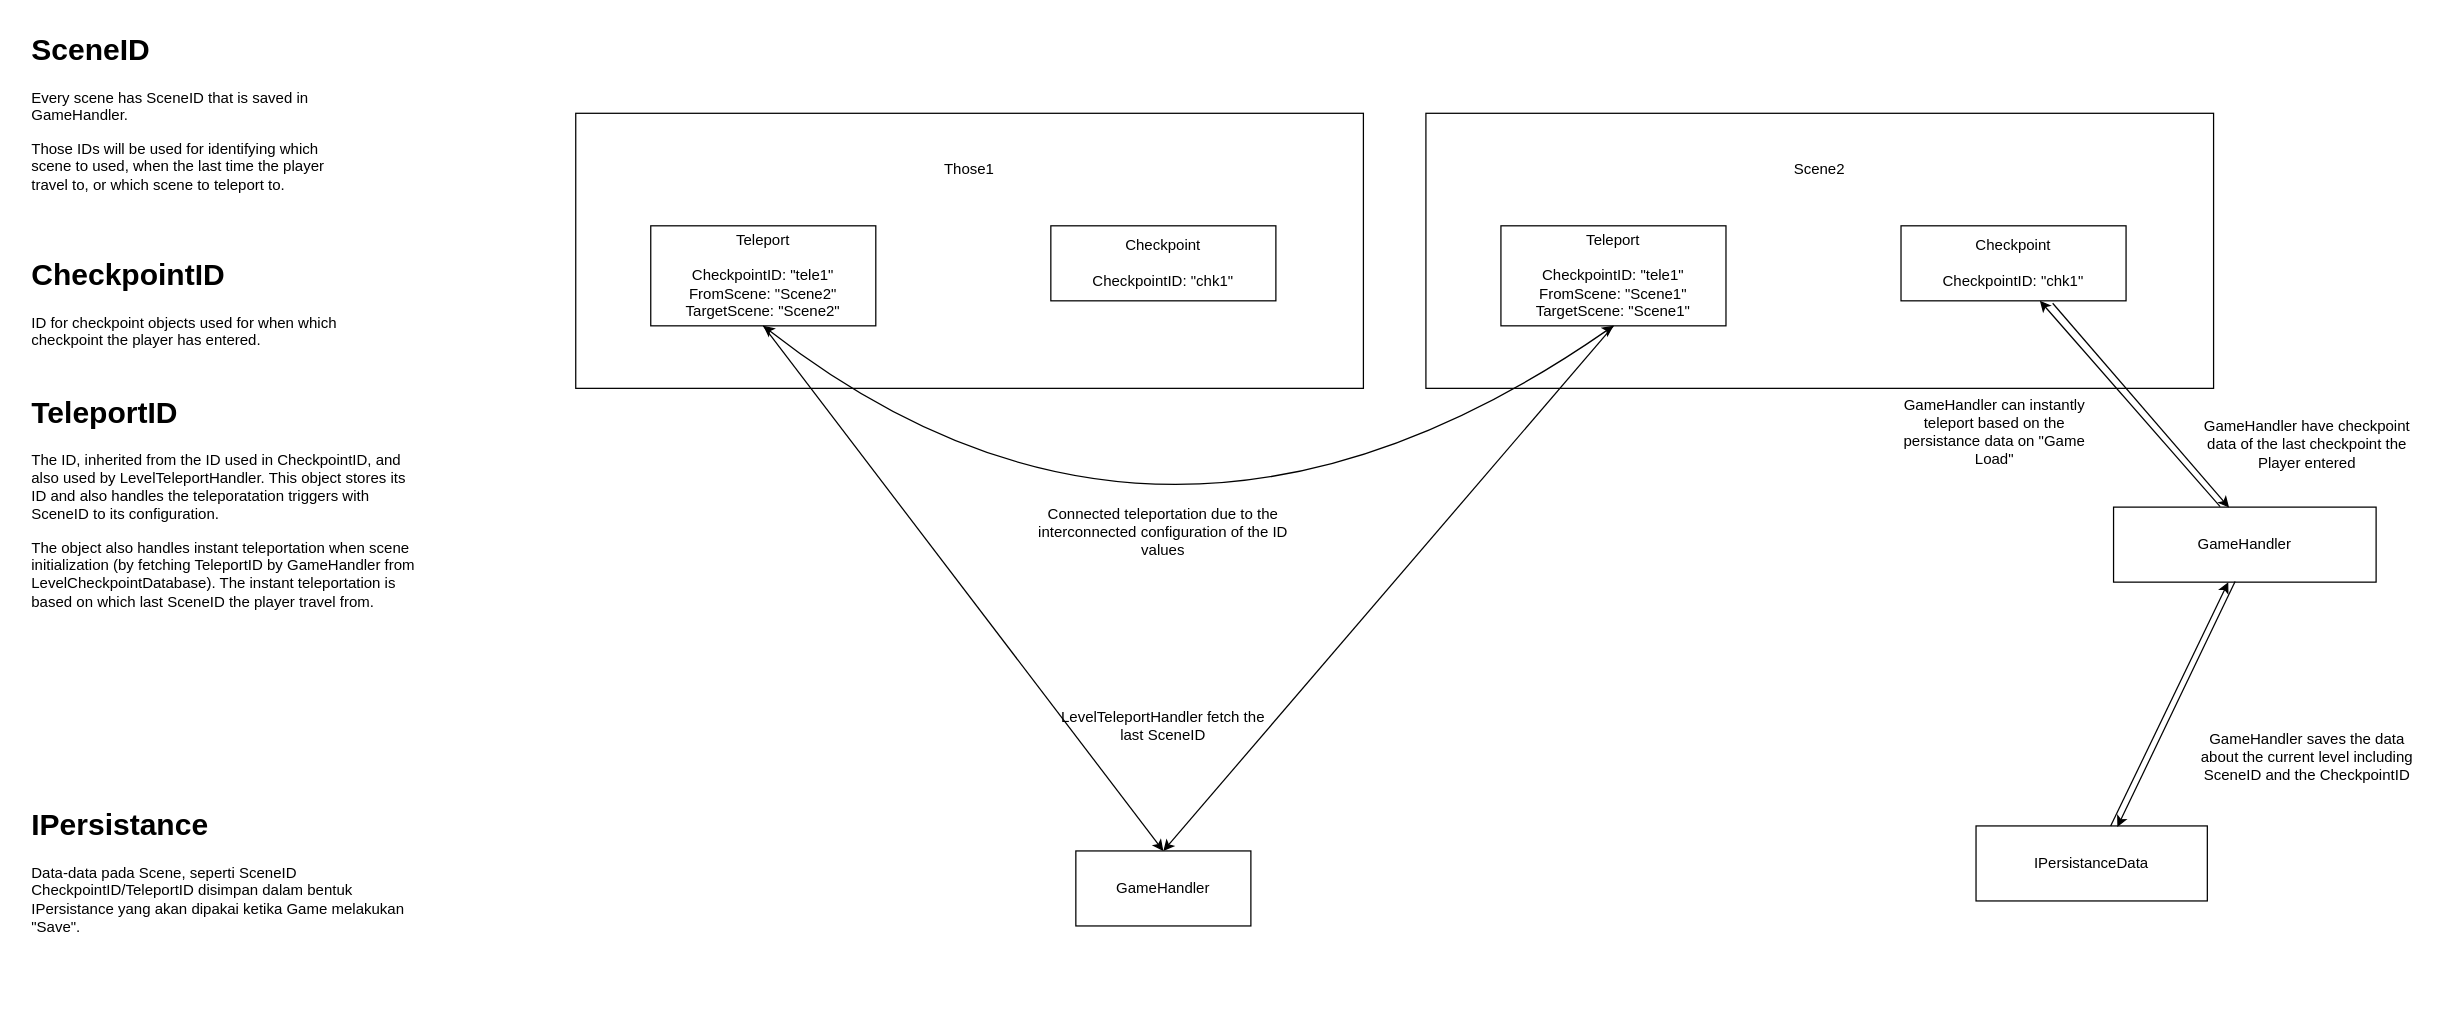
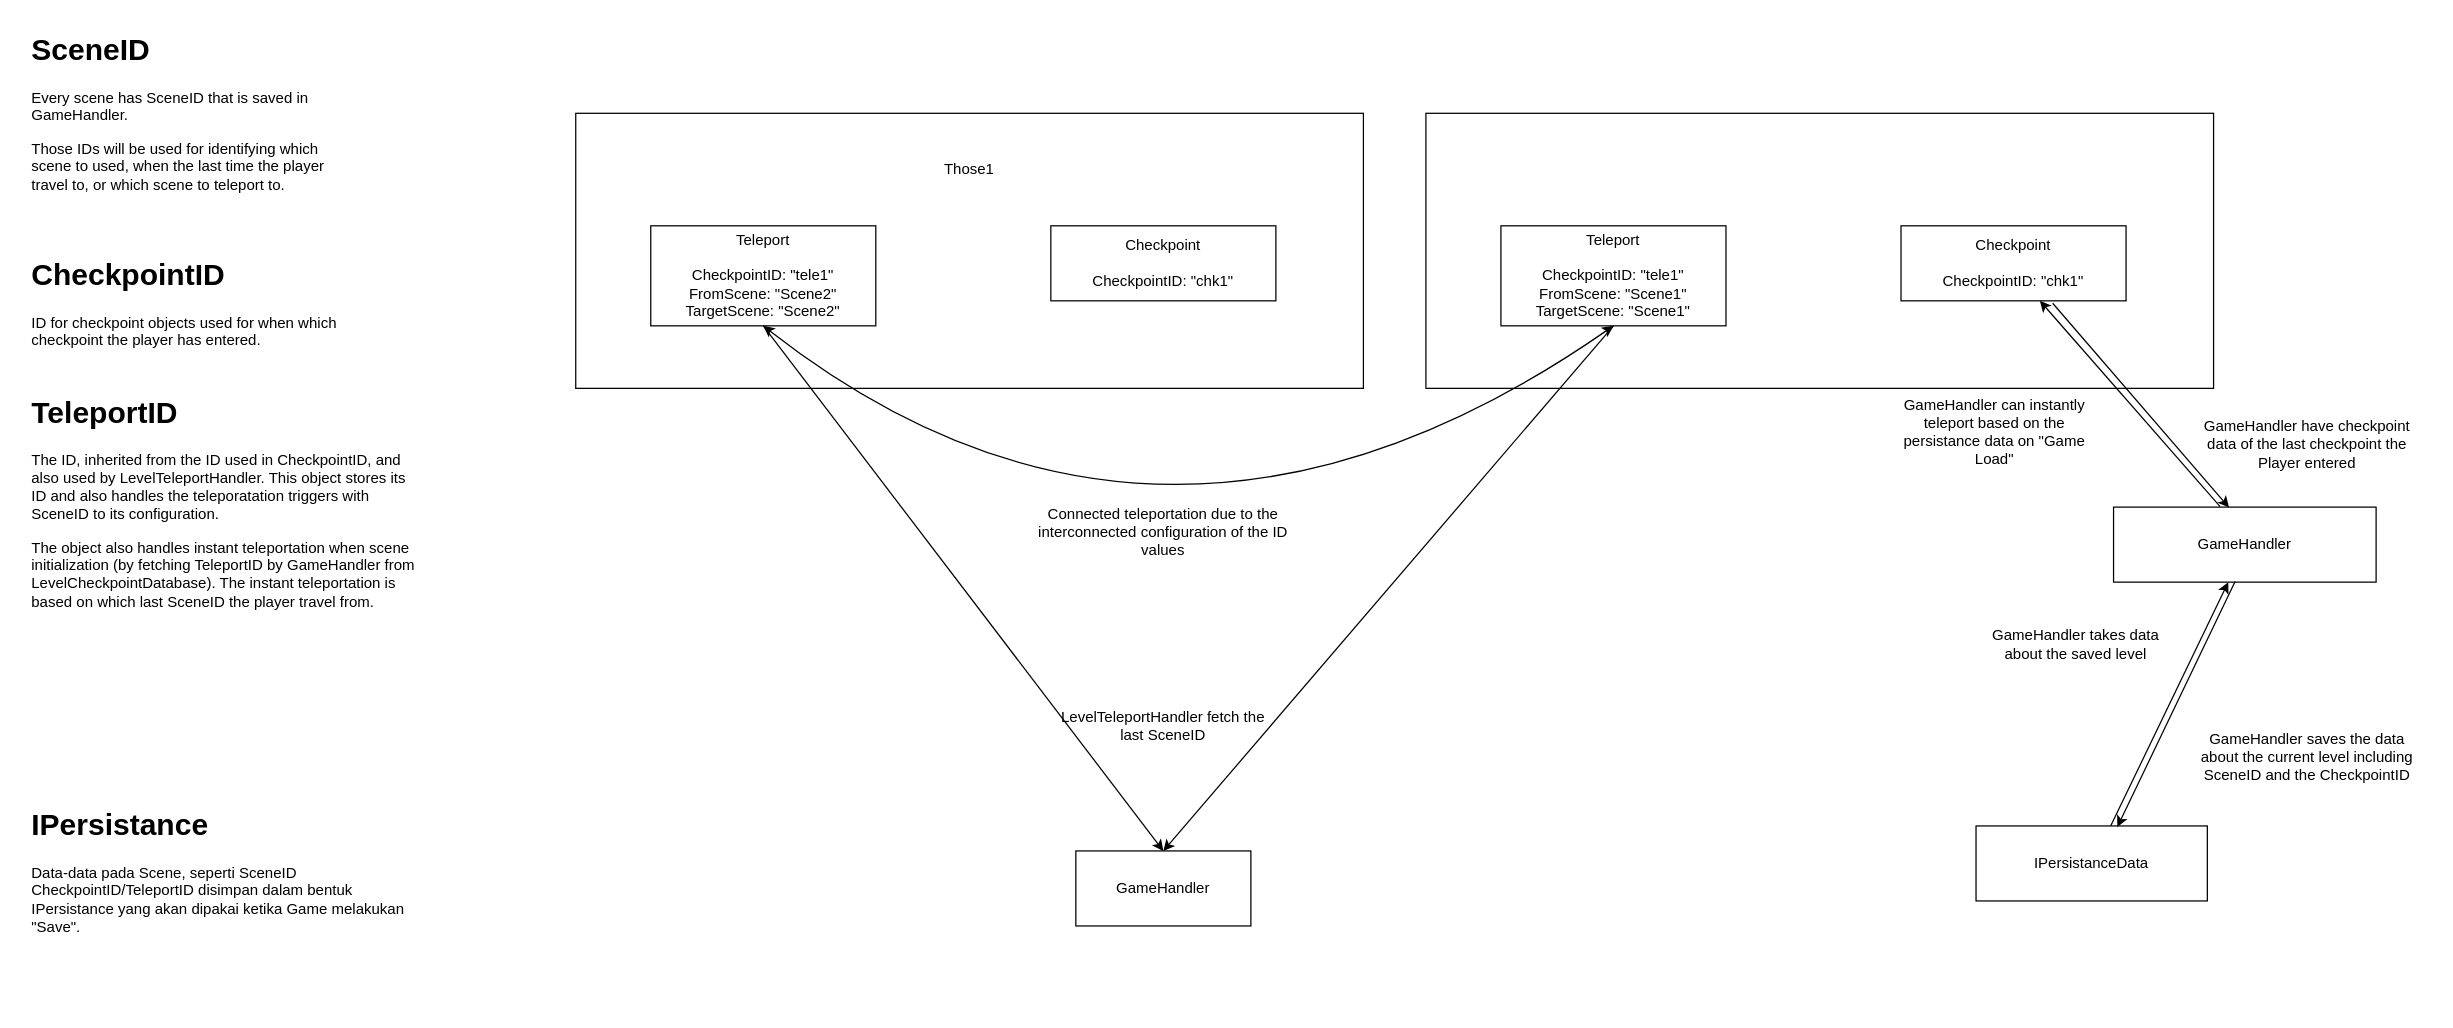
(1819, 169) -> none
none -> (2076, 644)
